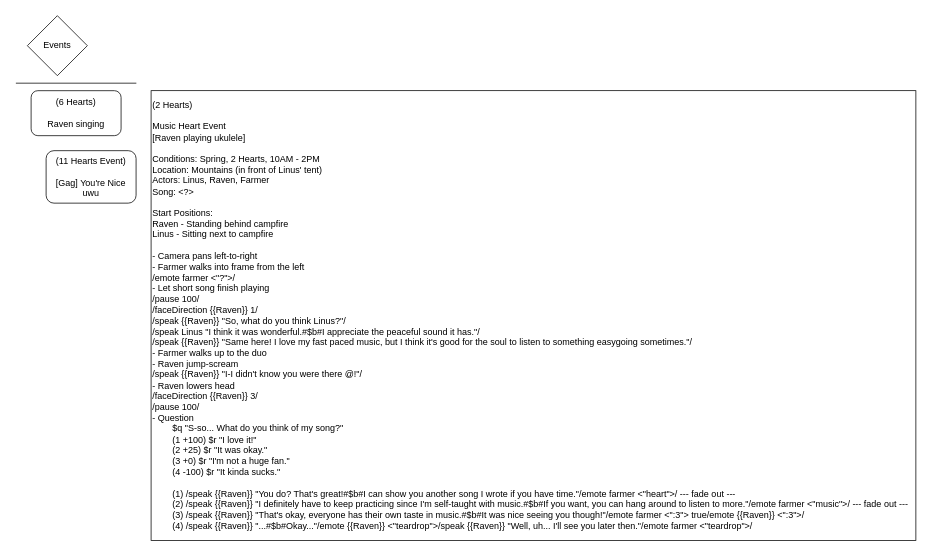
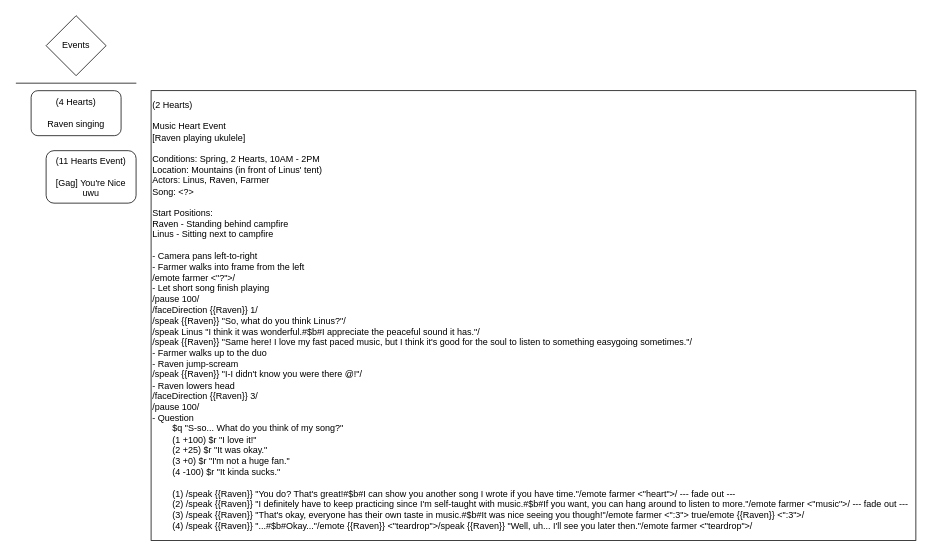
(57, 45) -> (76, 45)
(76, 113) -> (76, 113)
